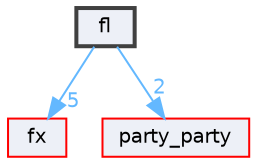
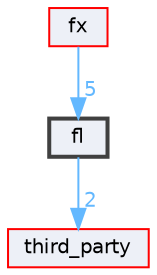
(77, 74) -> (78, 72)
(176, 138) -> (78, 248)
